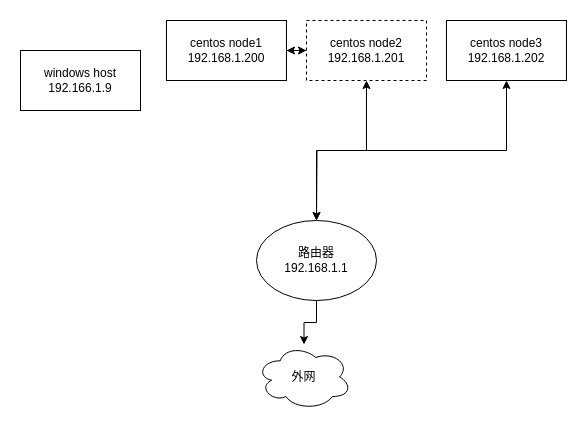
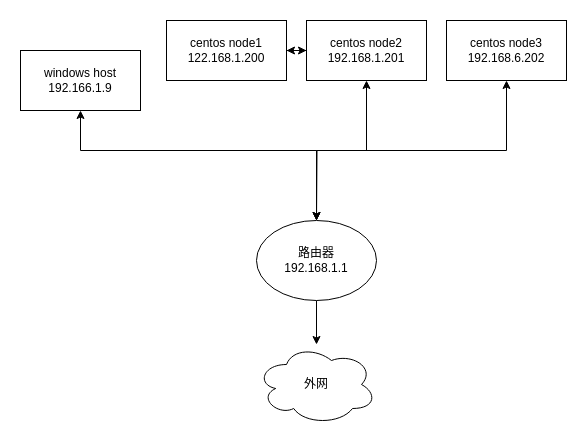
(227, 51) -> (227, 51)
(367, 51) -> (367, 51)
(507, 51) -> (507, 51)
none -> (181, 151)
(304, 377) -> (317, 385)
